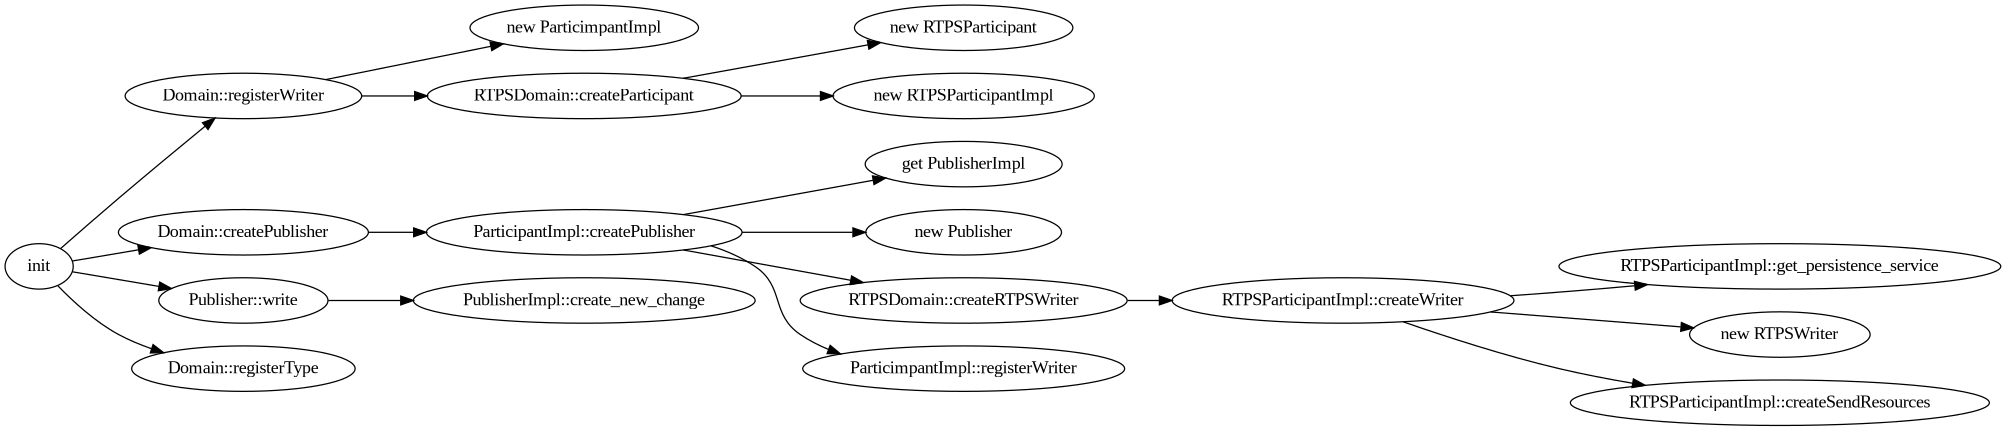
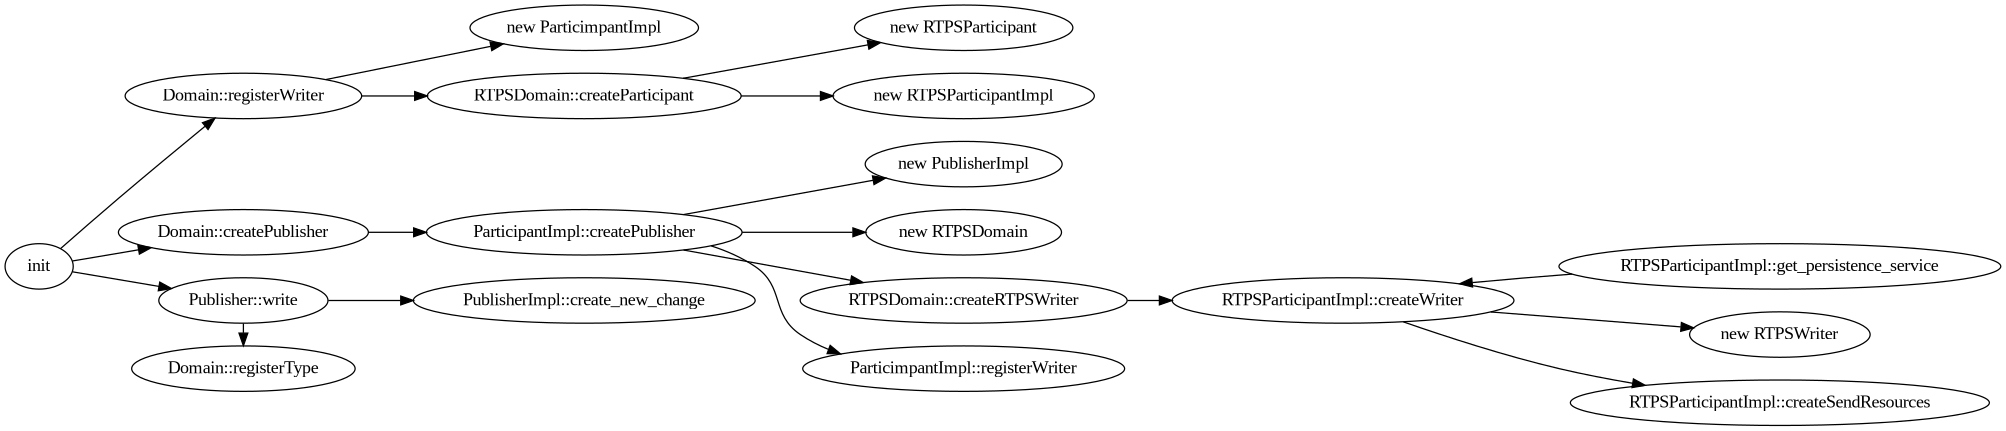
(964, 164) -> (964, 164)
(964, 232) -> (964, 232)
(1573, 291) -> (1522, 278)
(101, 323) -> (243, 328)
